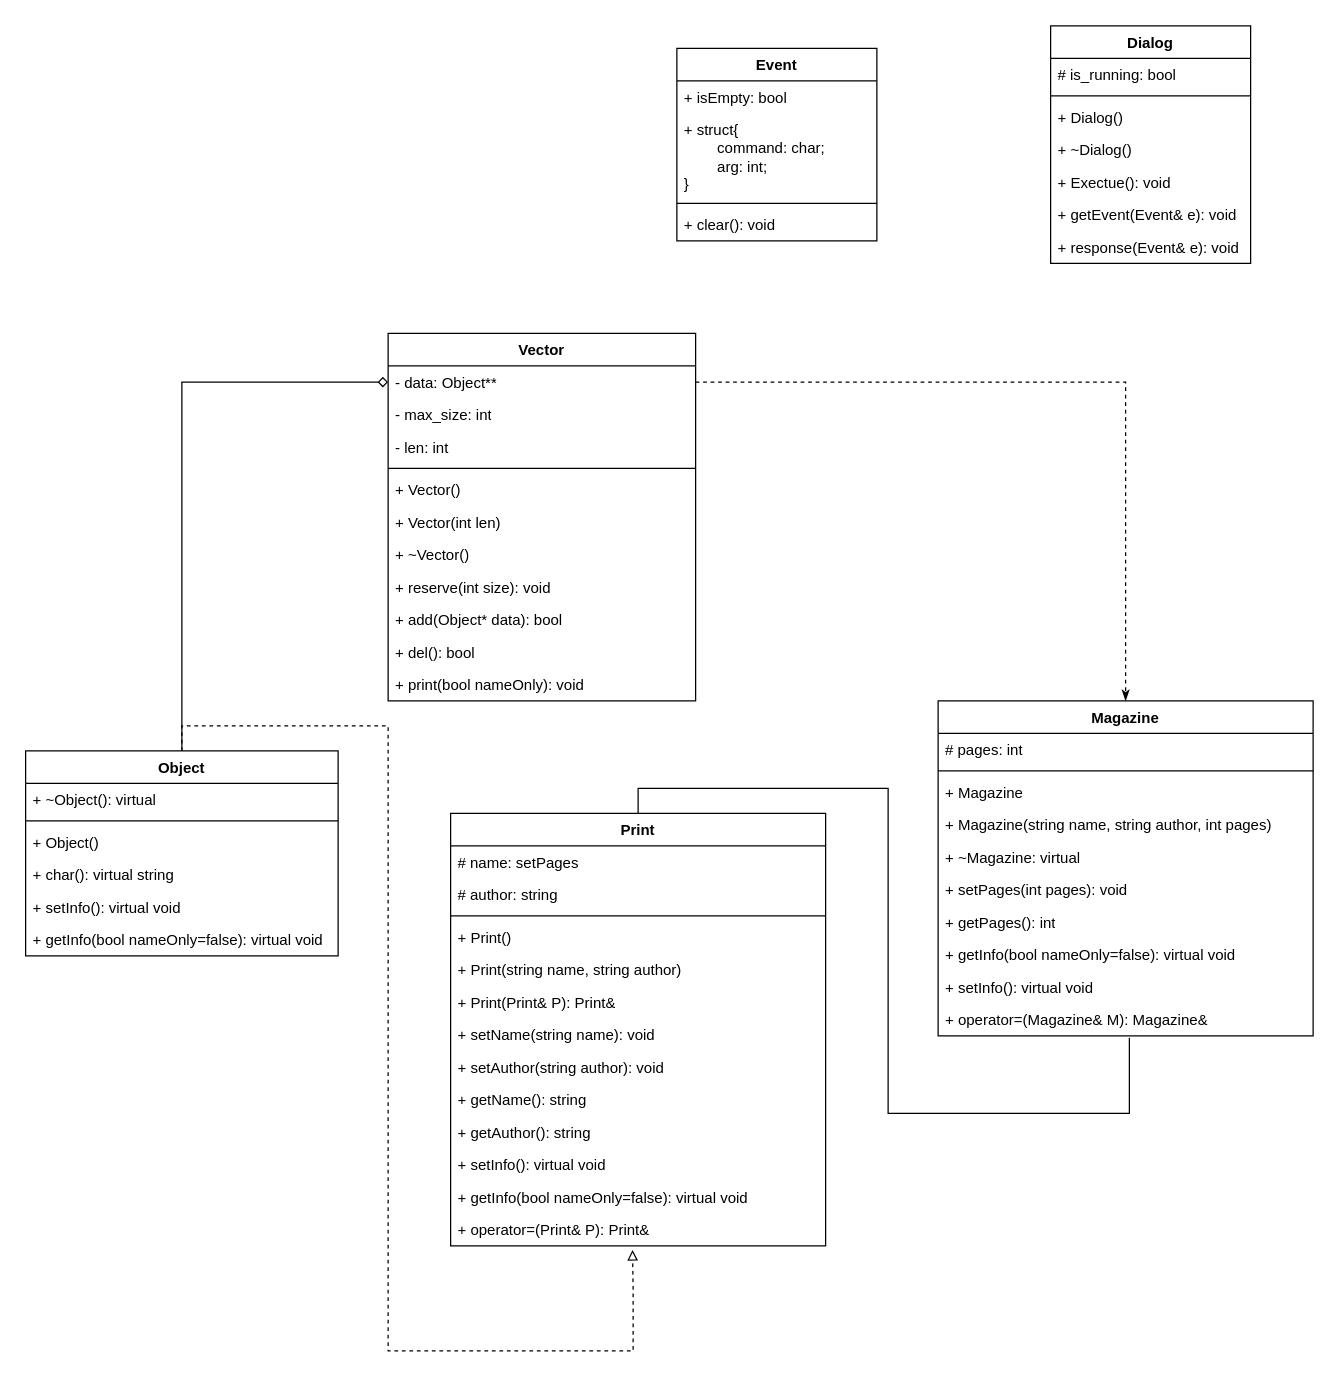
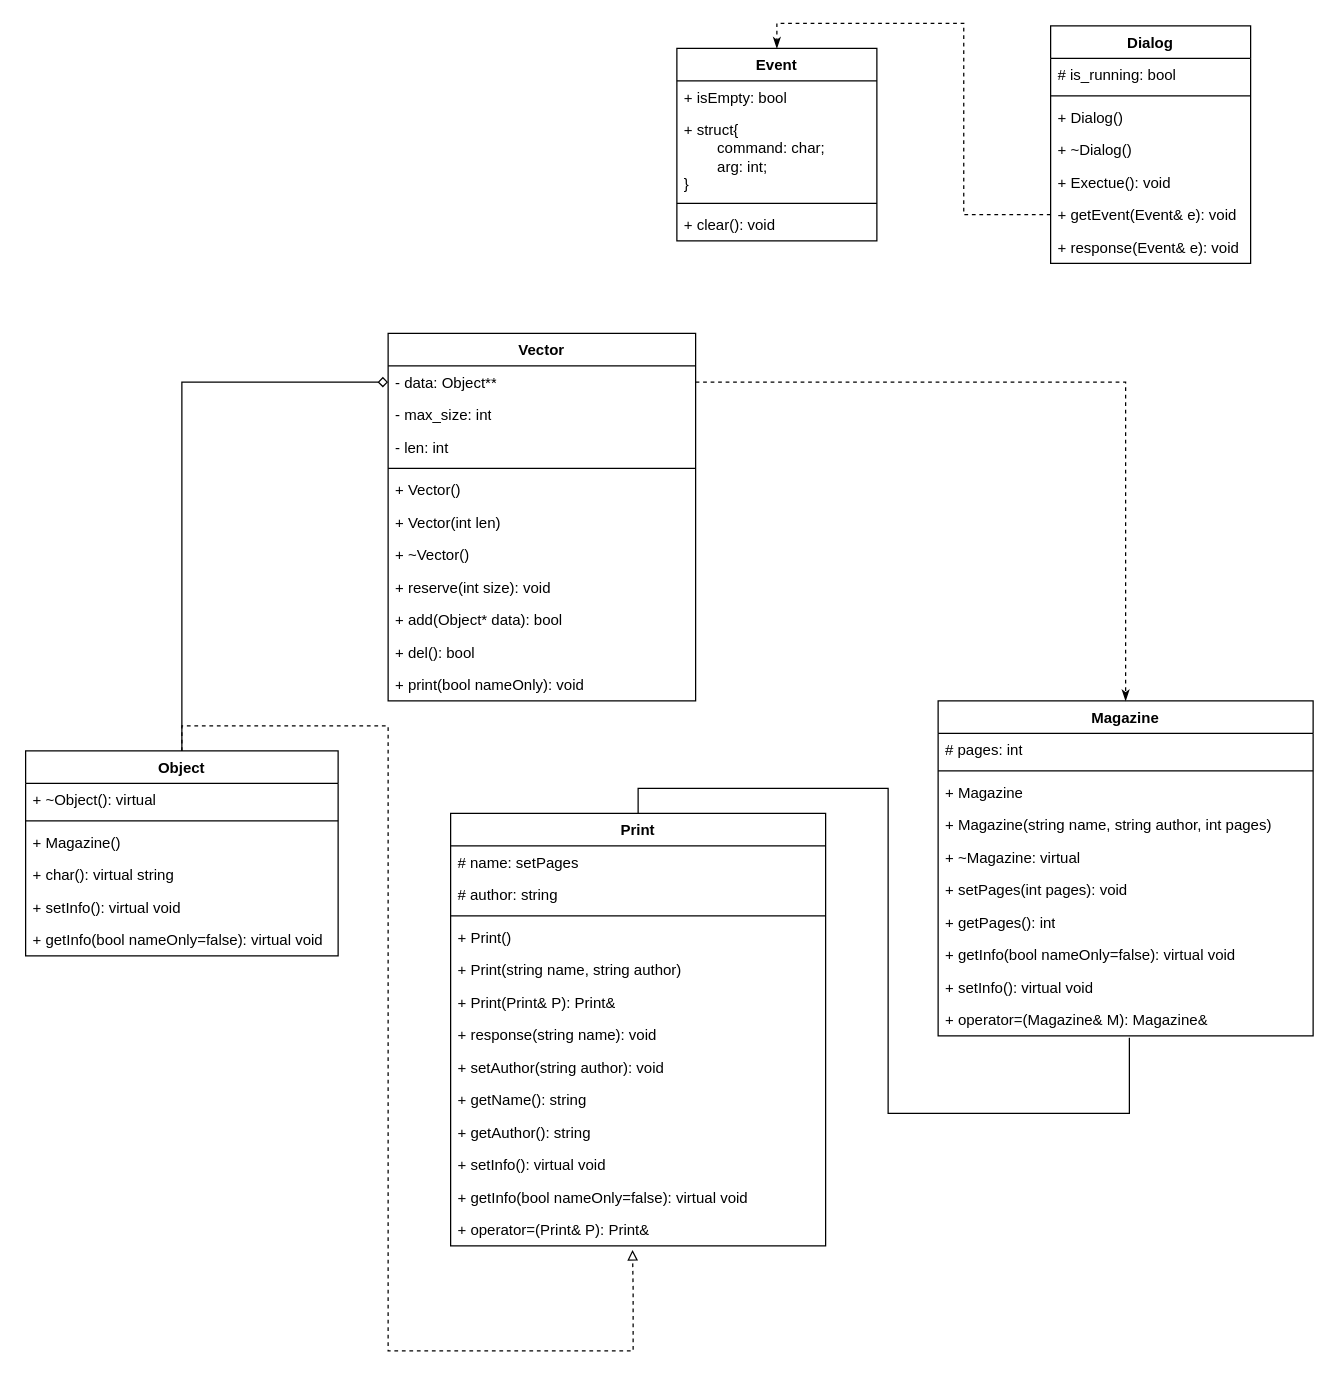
none -> (964, 59)
(73, 843) -> (80, 843)
(564, 1036) -> (568, 1036)
